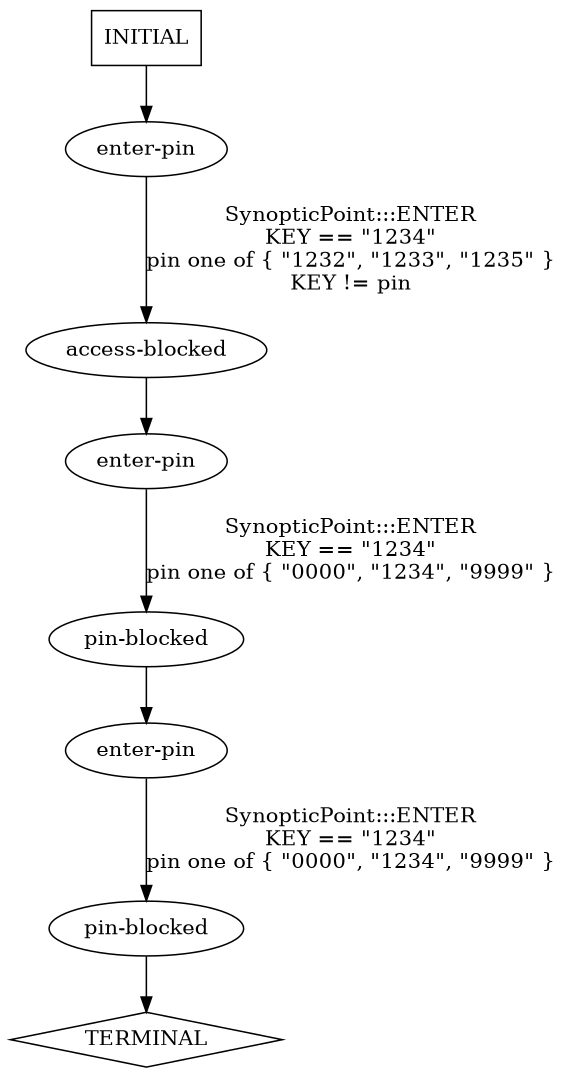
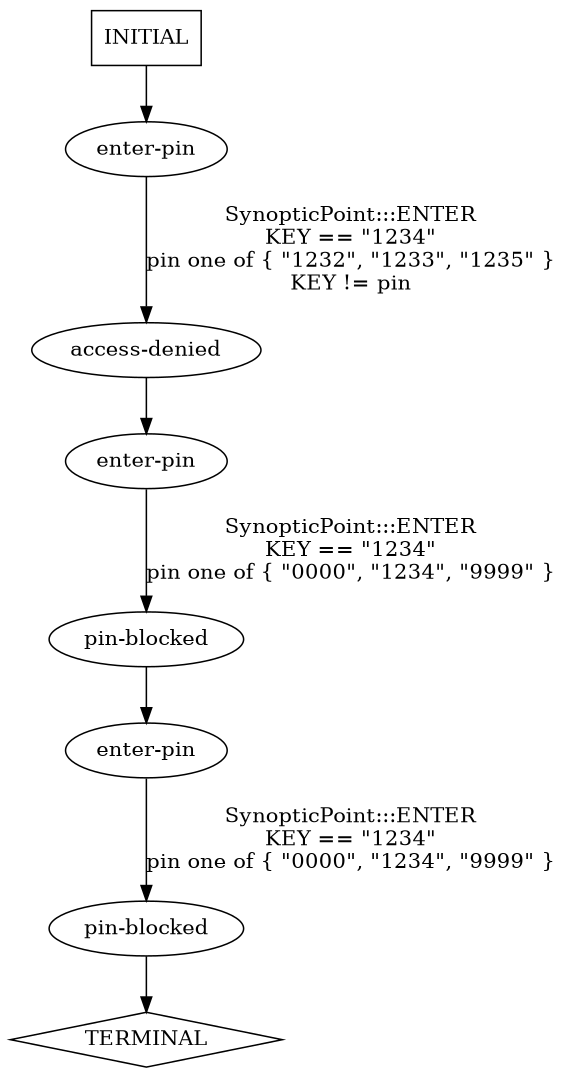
(146, 350) -> (146, 350)
